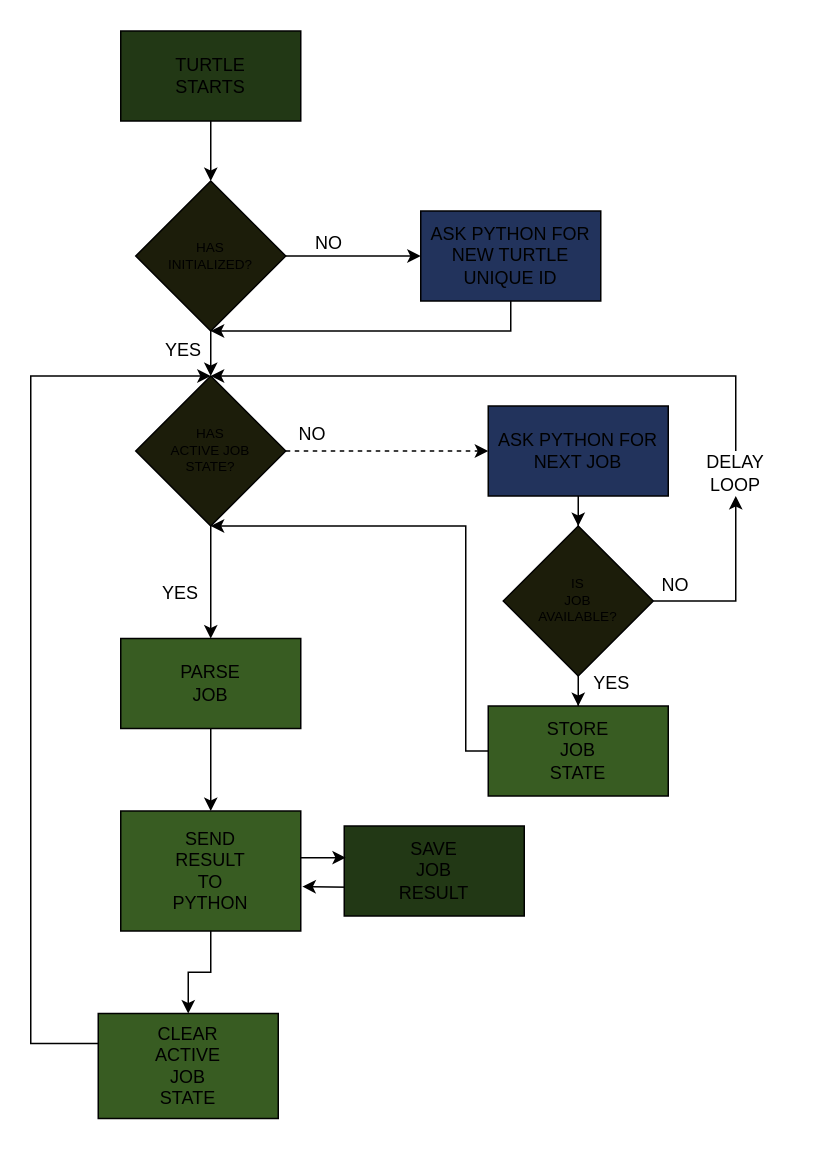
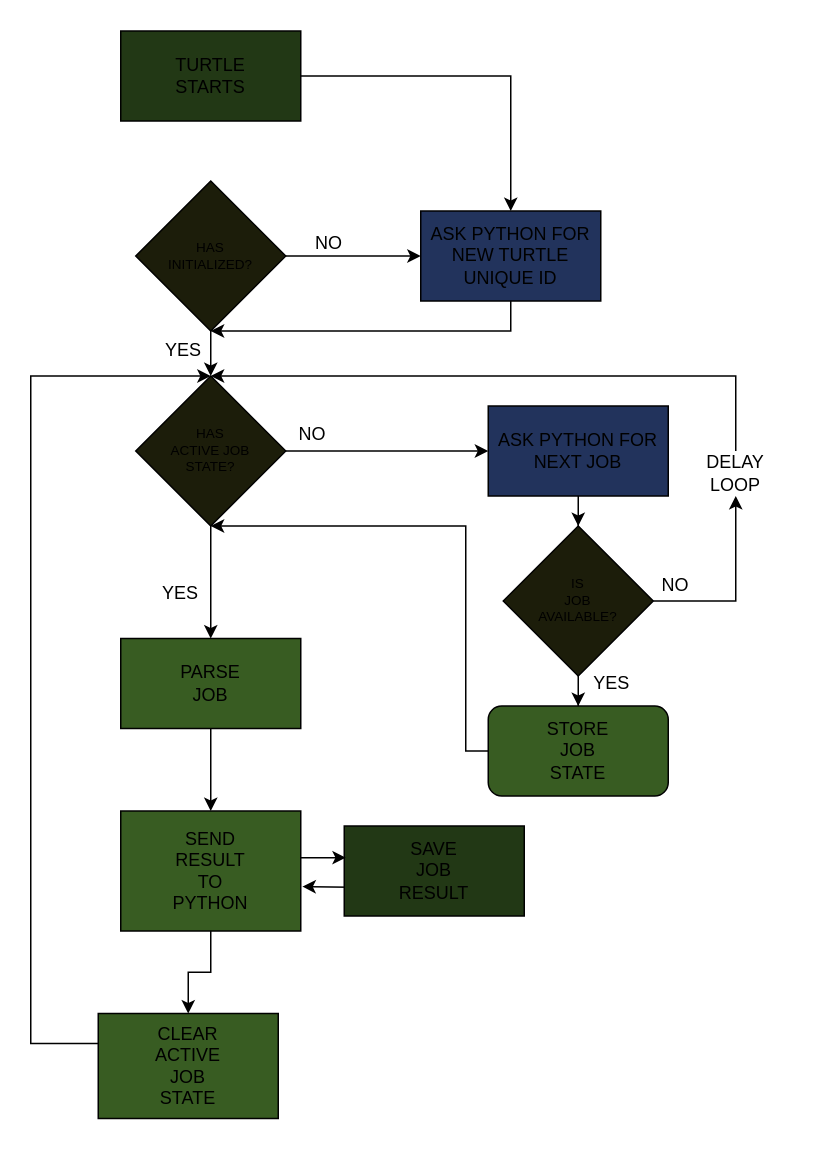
(211, 146) -> (468, 76)
(381, 451) -> (381, 451)
(578, 751) -> (578, 751)
